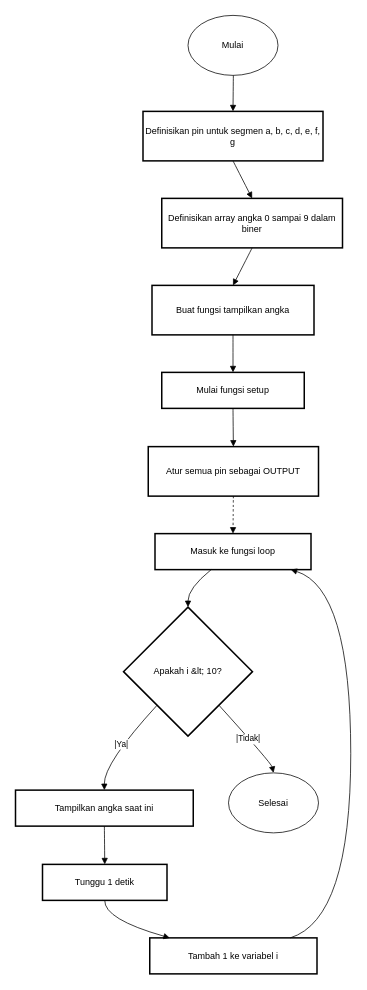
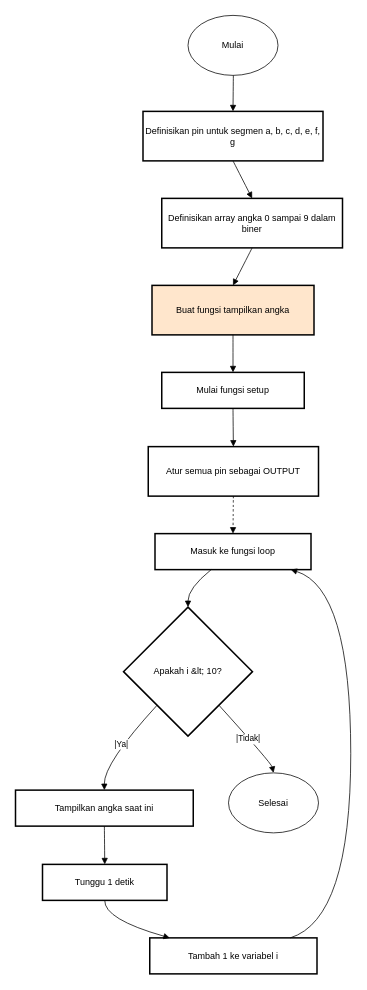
(233, 310) -> (233, 310)
